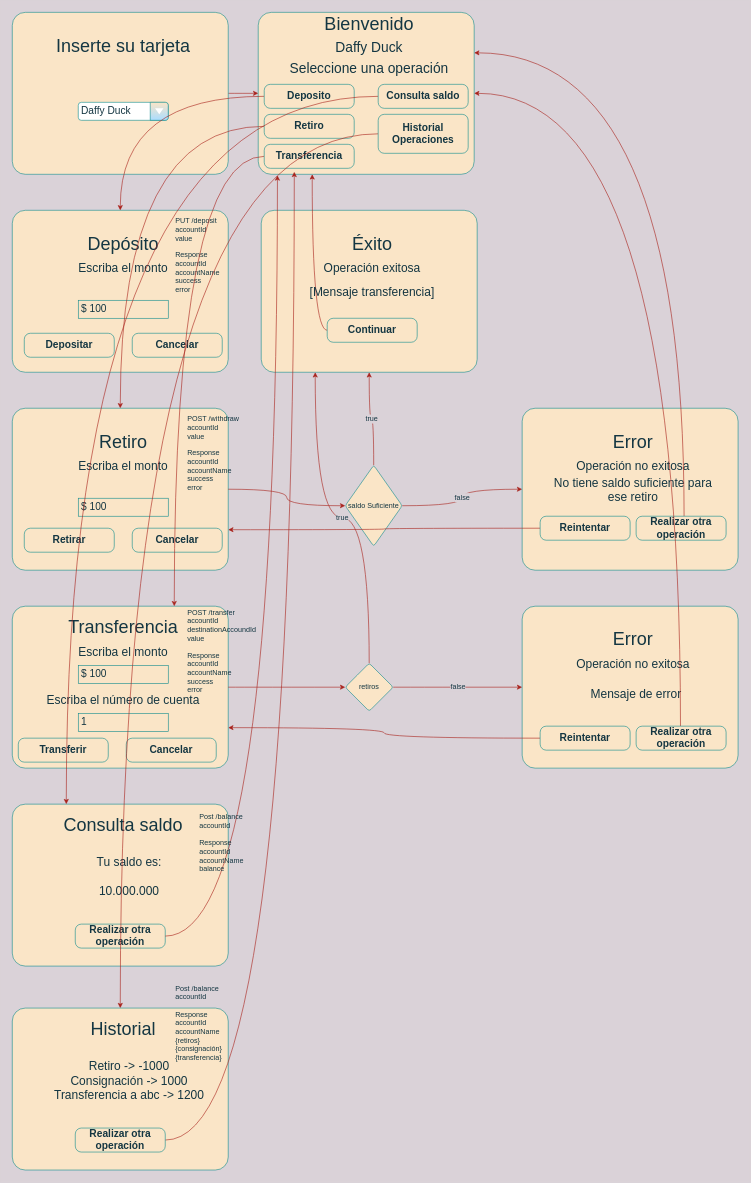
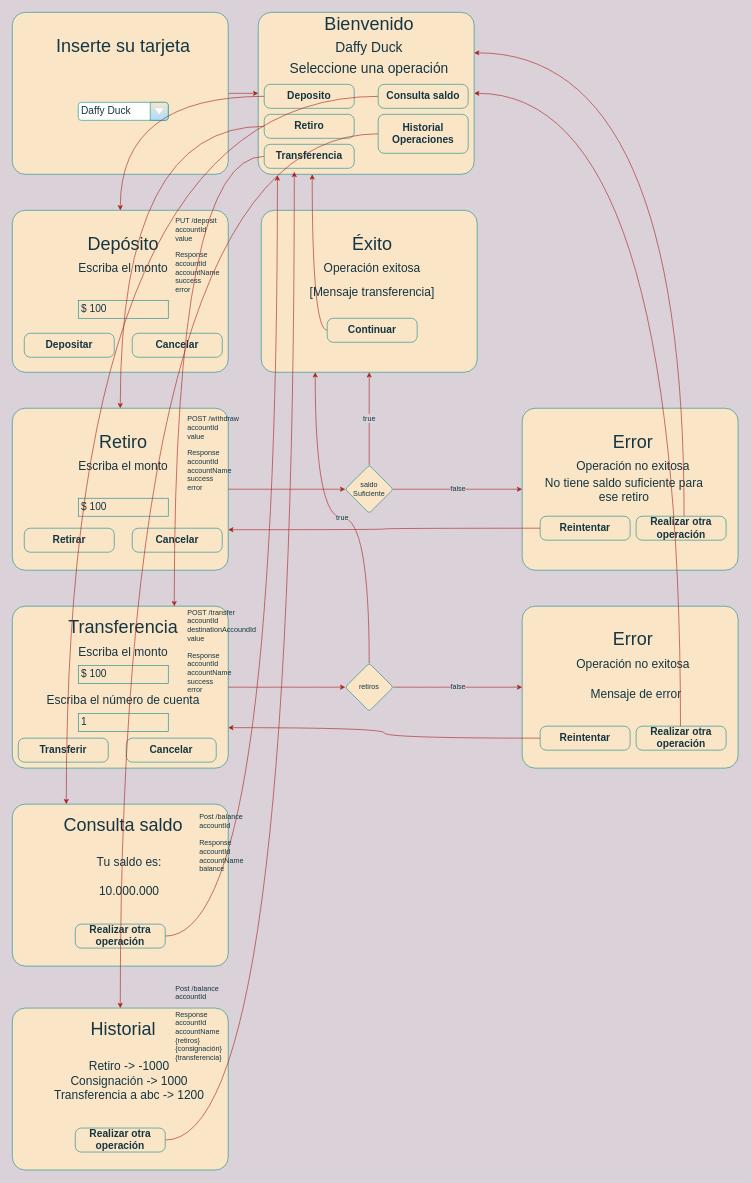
(633, 489) -> (624, 489)
(374, 506) -> (369, 489)
